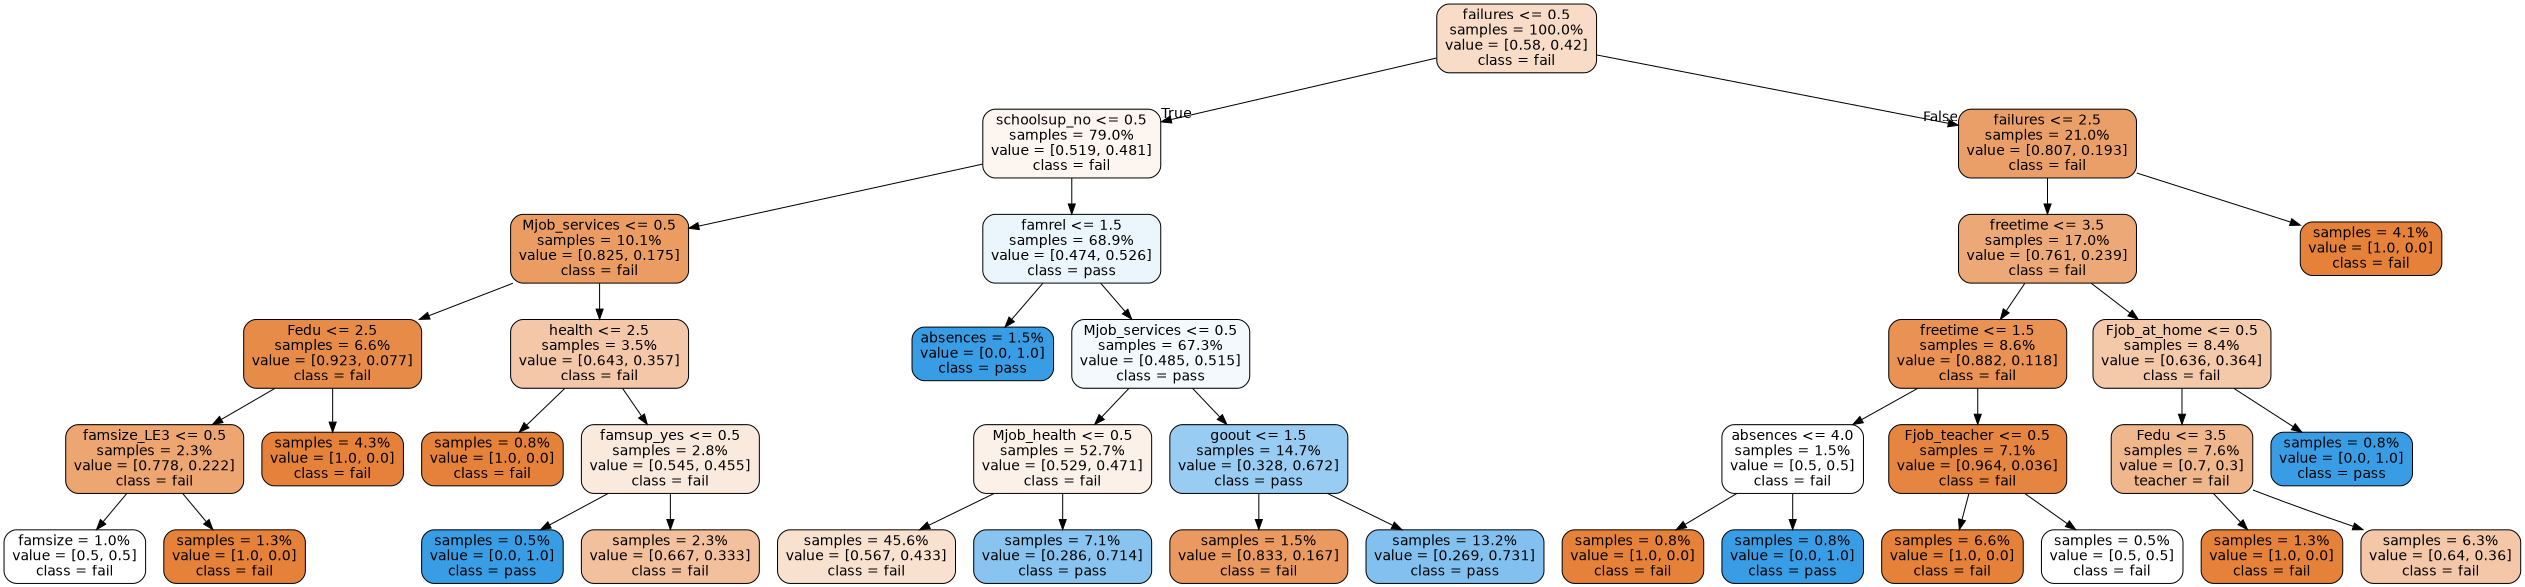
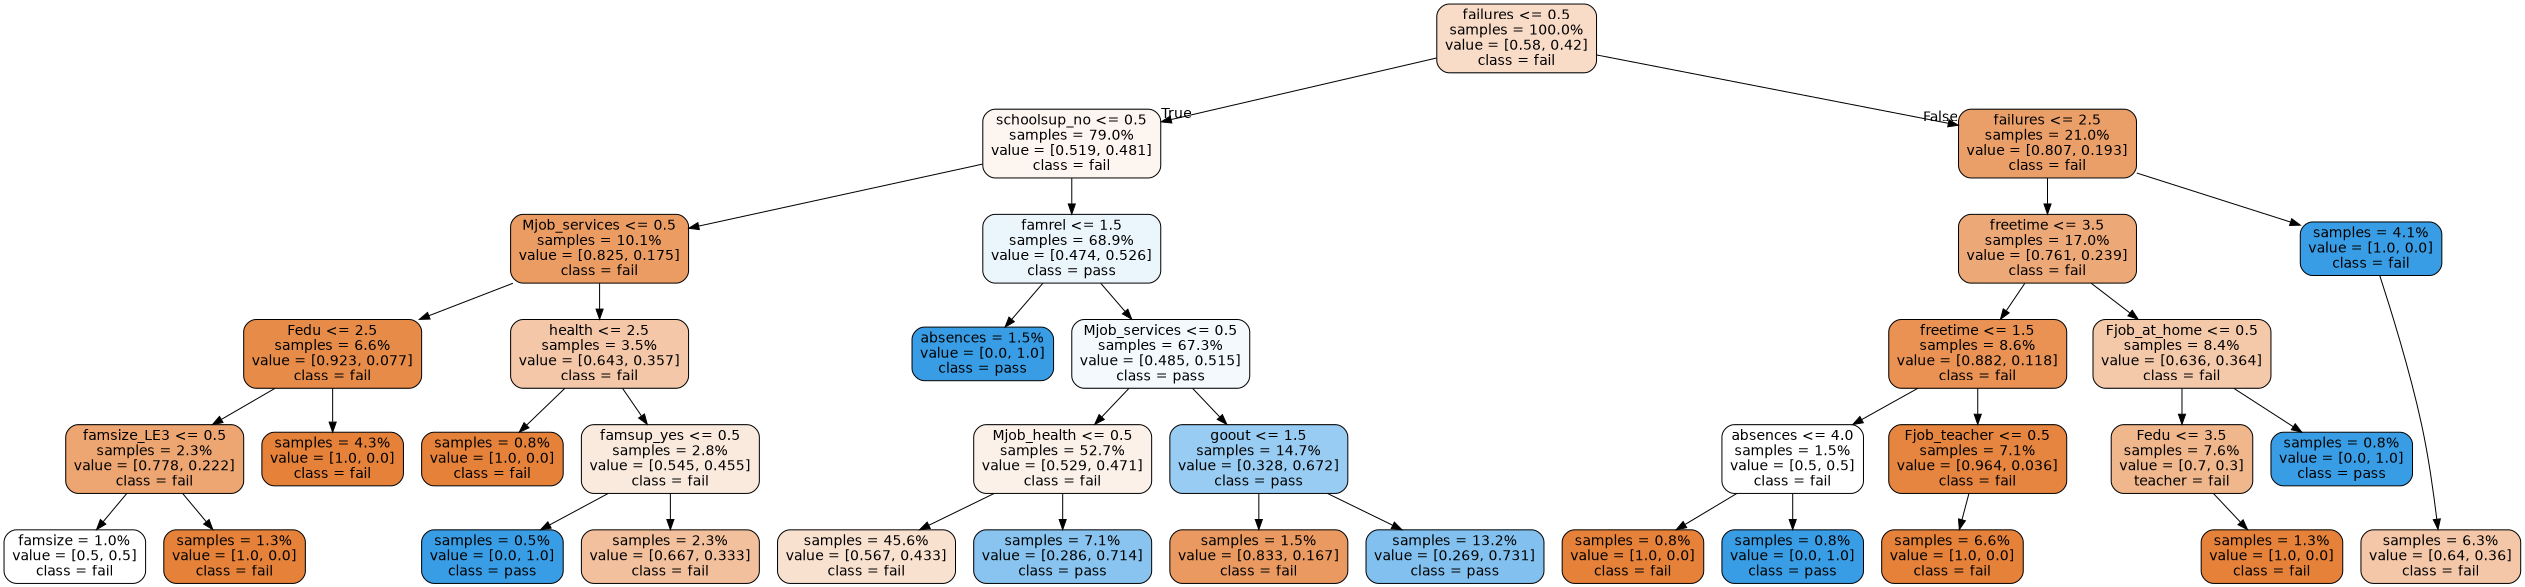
(2371, 249) -> (2371, 249)
(2303, 509) -> (2415, 396)
(2112, 557) -> none
